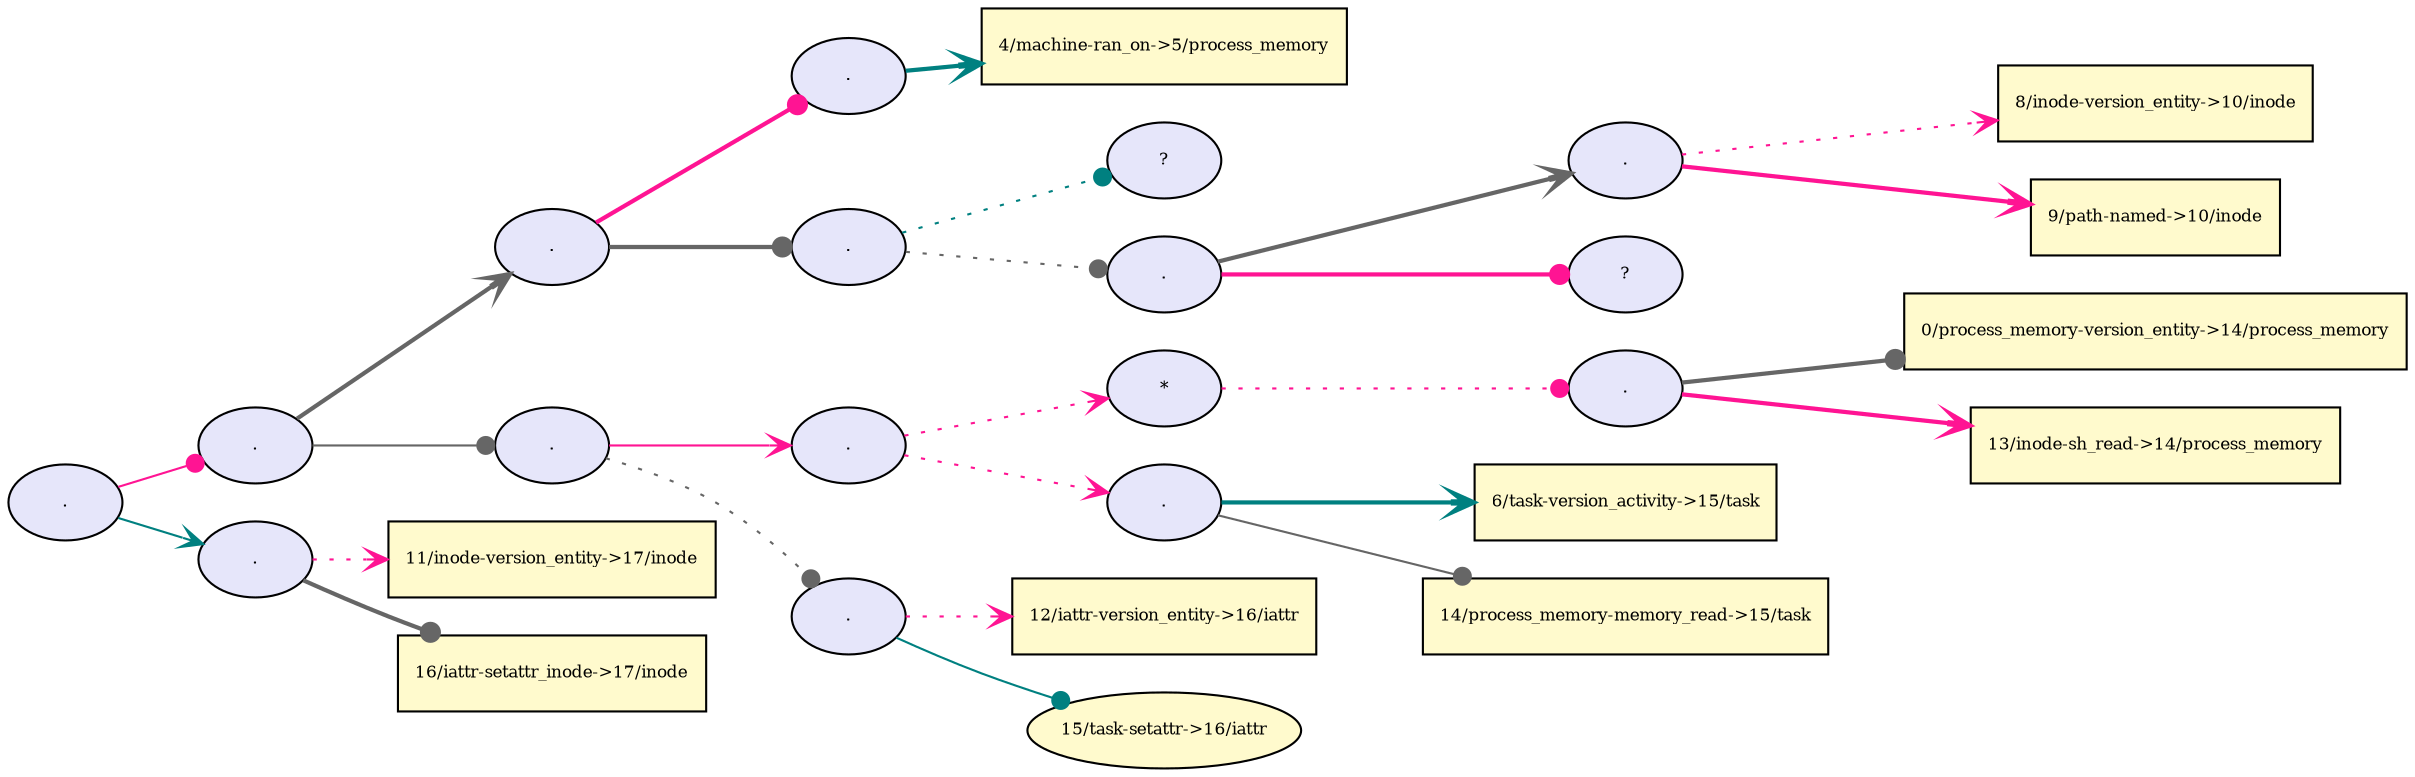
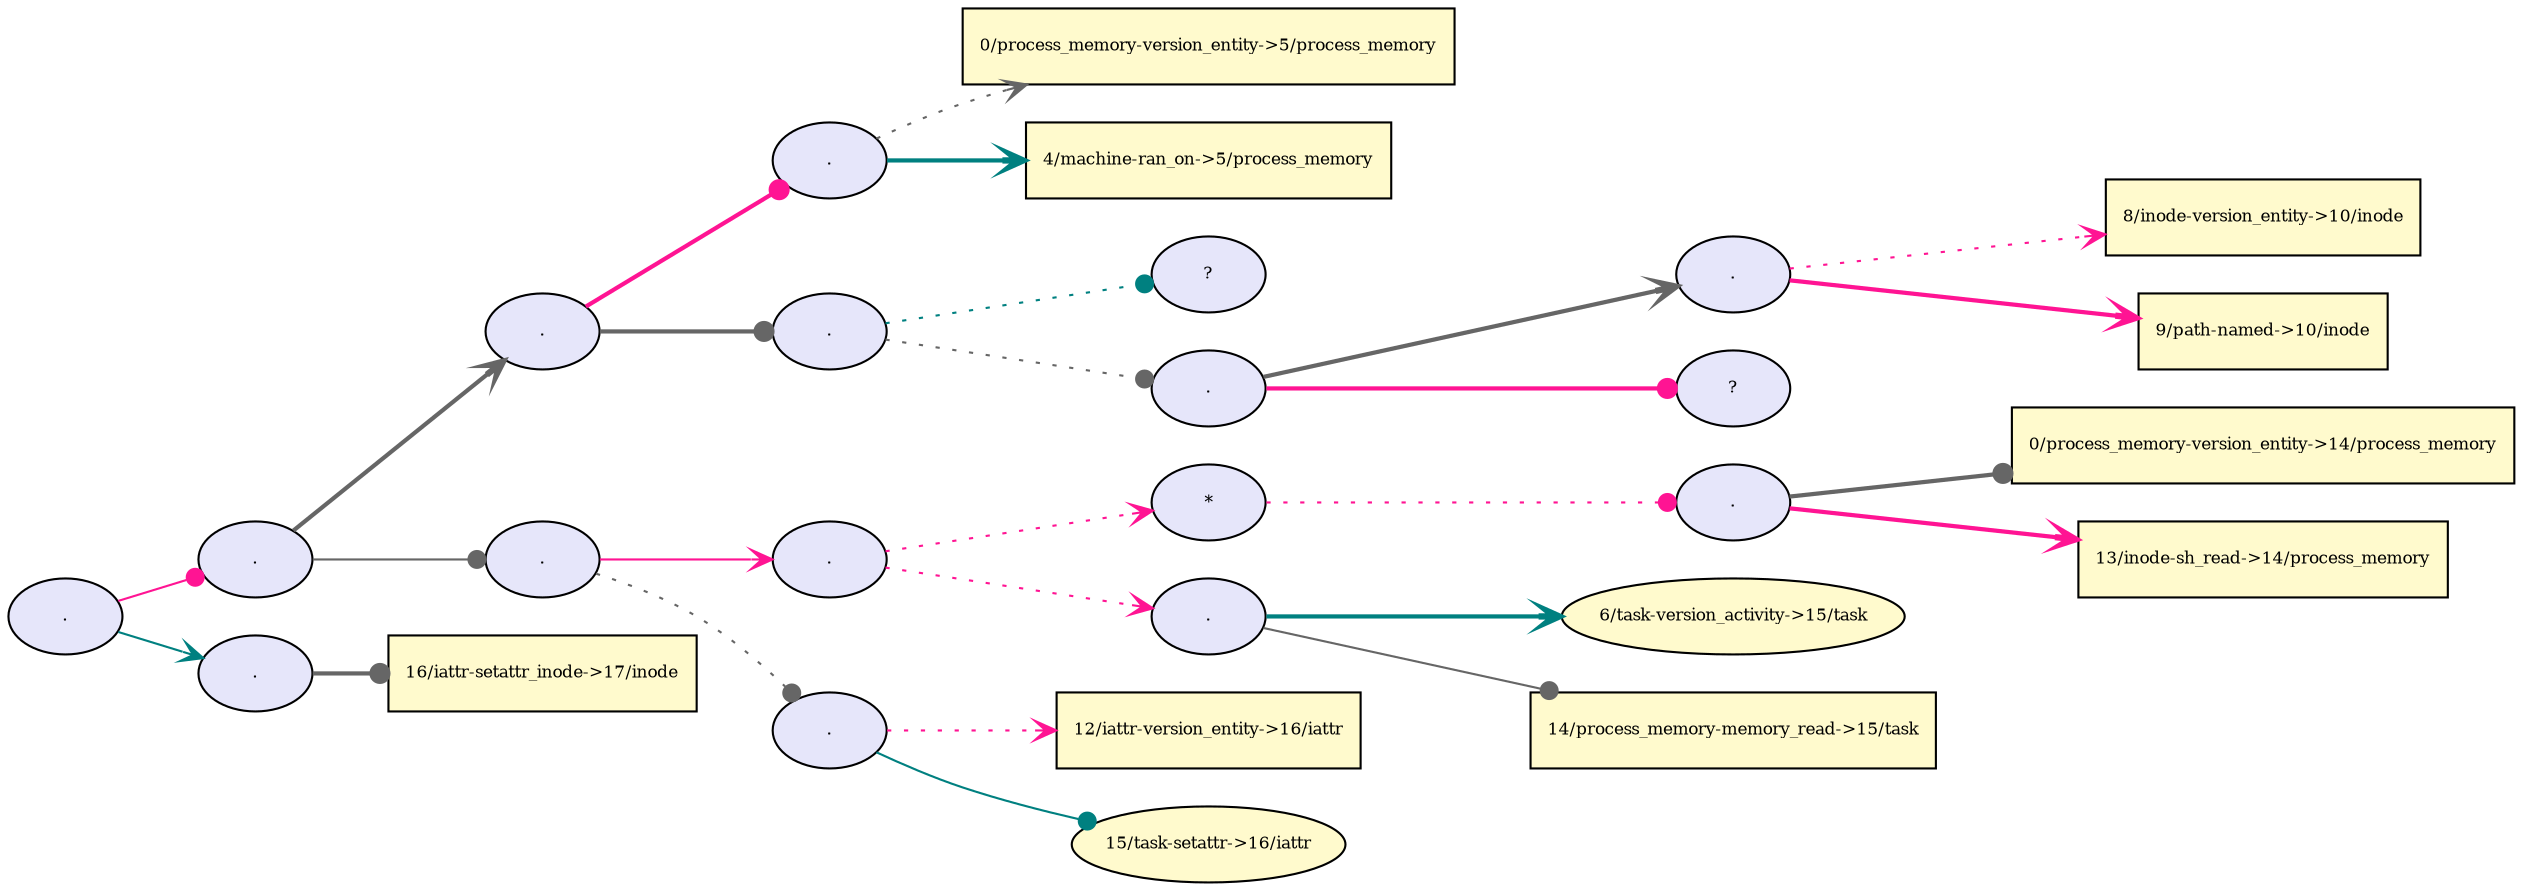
none -> (1209, 46)
(1626, 502) -> (1733, 616)
(552, 559) -> none
